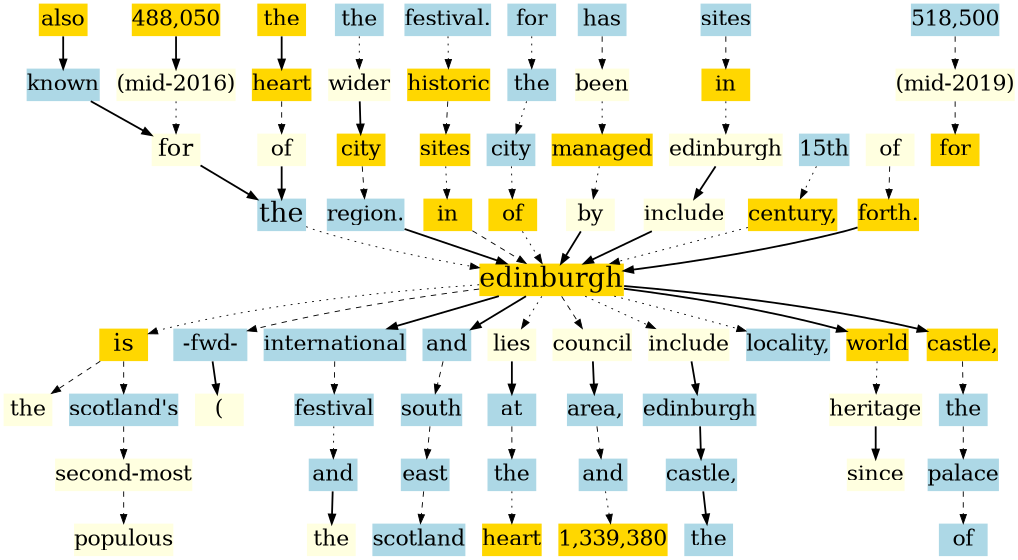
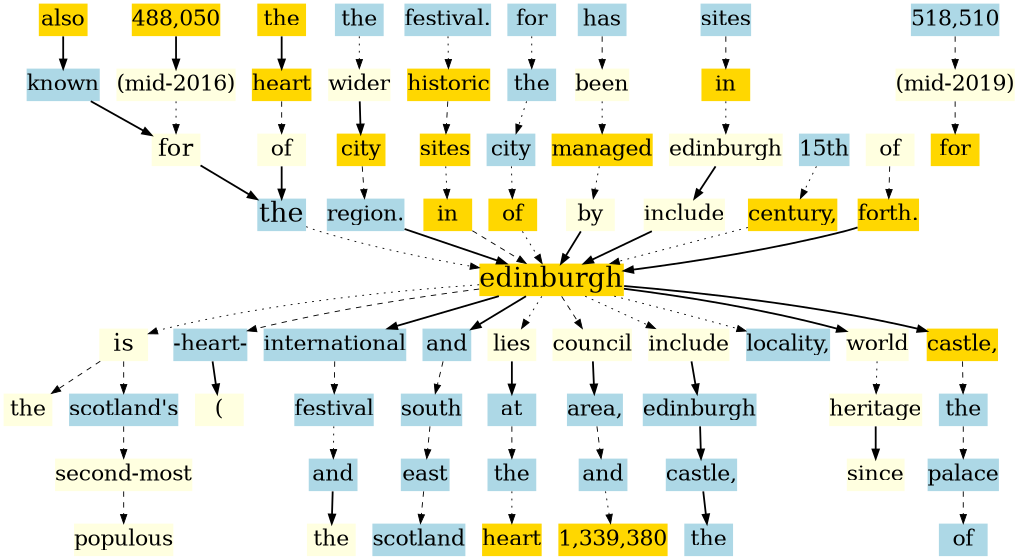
(955, 20) -> (955, 20)
(124, 345) -> (124, 345)
(210, 345) -> (210, 345)
(878, 345) -> (878, 345)
